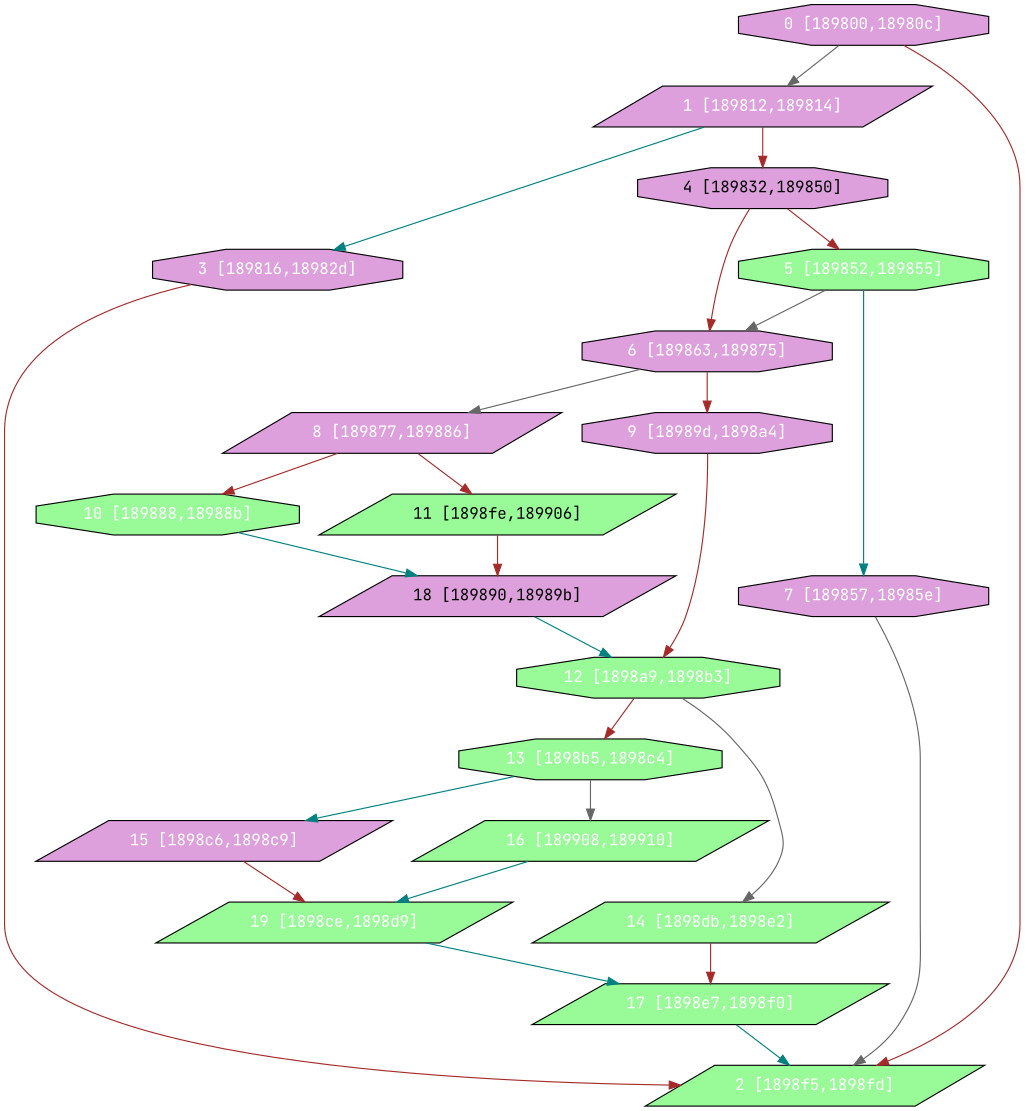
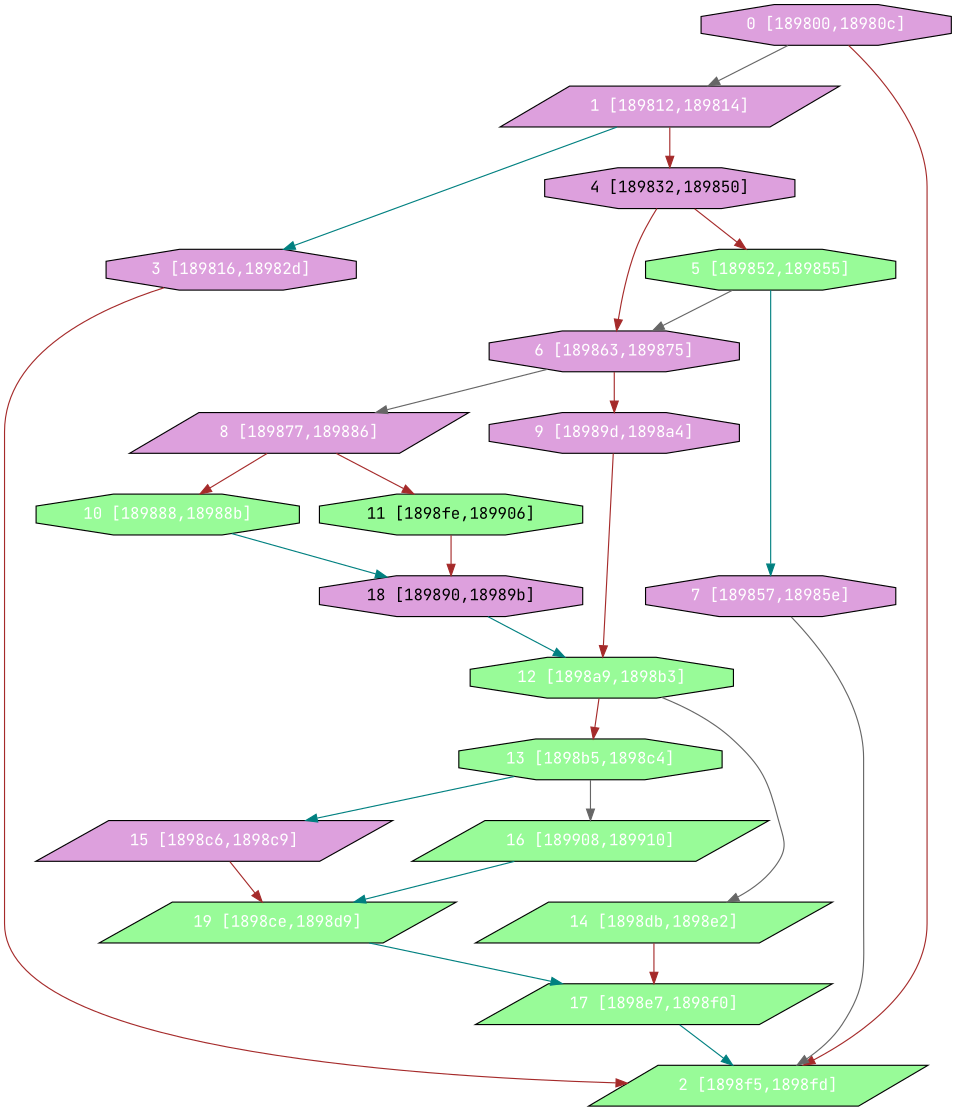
(498, 515) -> (451, 515)
(498, 596) -> (451, 596)
